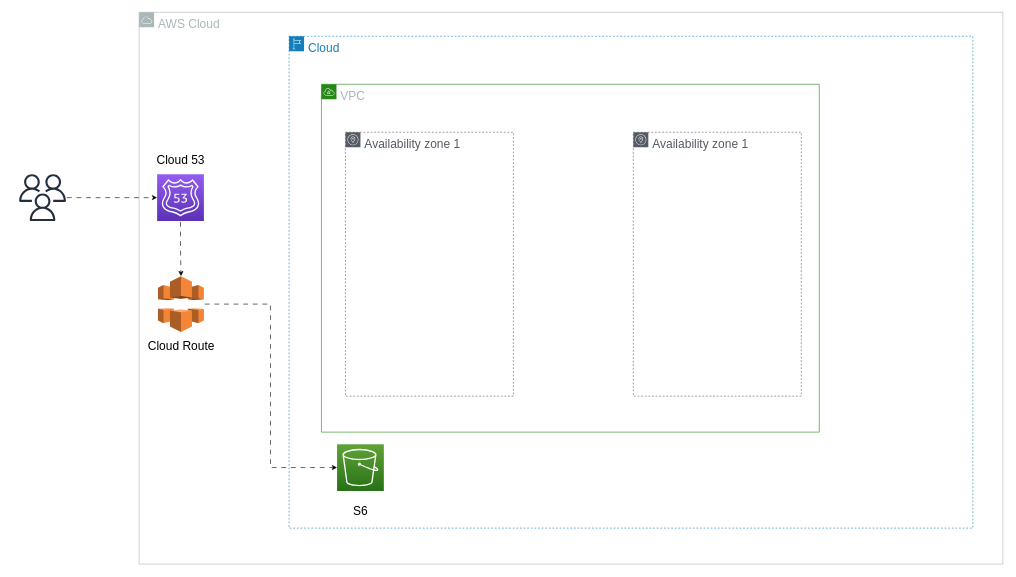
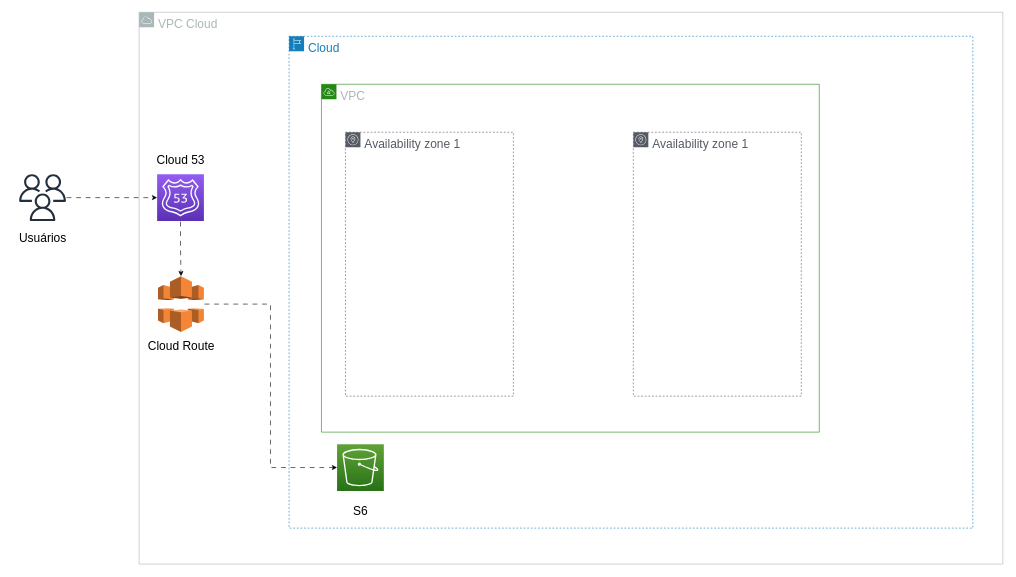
(185, 24) -> (185, 24)
none -> (42, 237)
